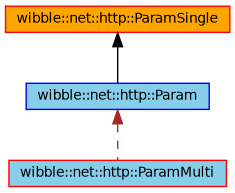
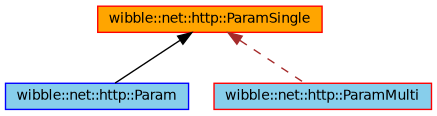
(118, 142) -> (272, 62)
